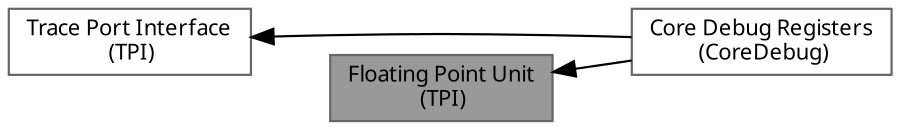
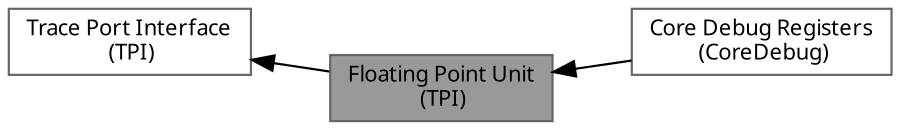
(453, 34) -> (301, 67)
